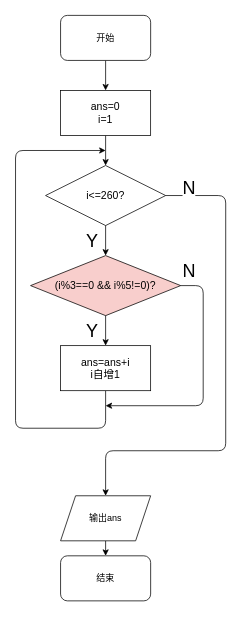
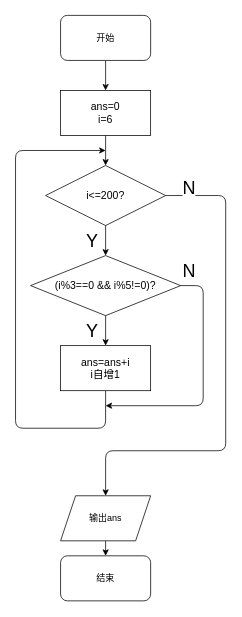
(105, 113) -> (105, 113)
(105, 195) -> (105, 195)
(105, 285) -> (105, 285)
